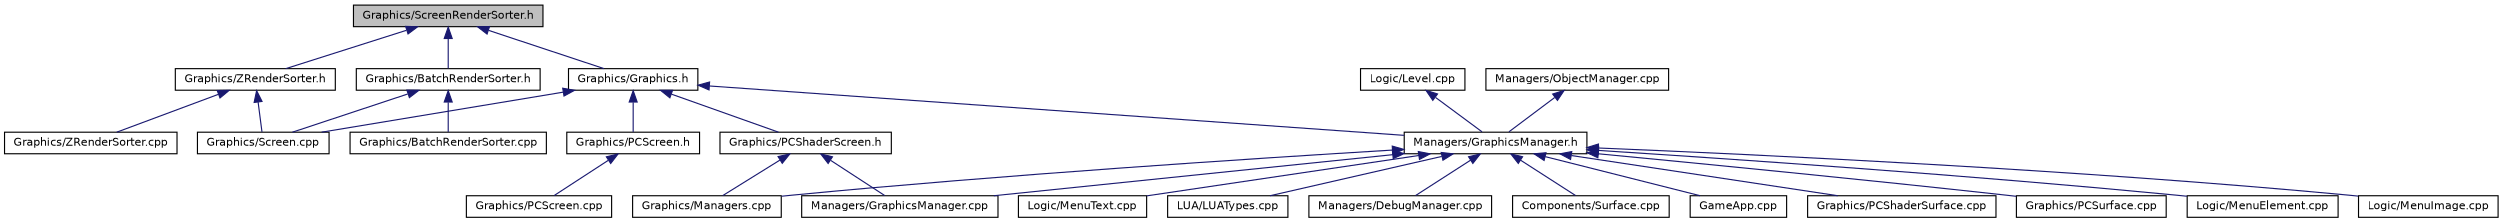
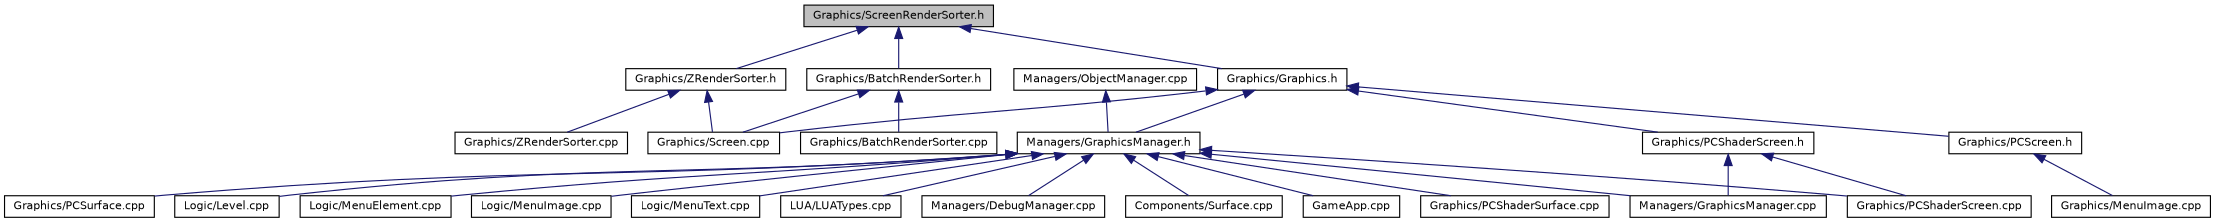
(1459, 115) -> (642, 171)
(539, 207) -> (2131, 207)
(707, 207) -> (1939, 207)
